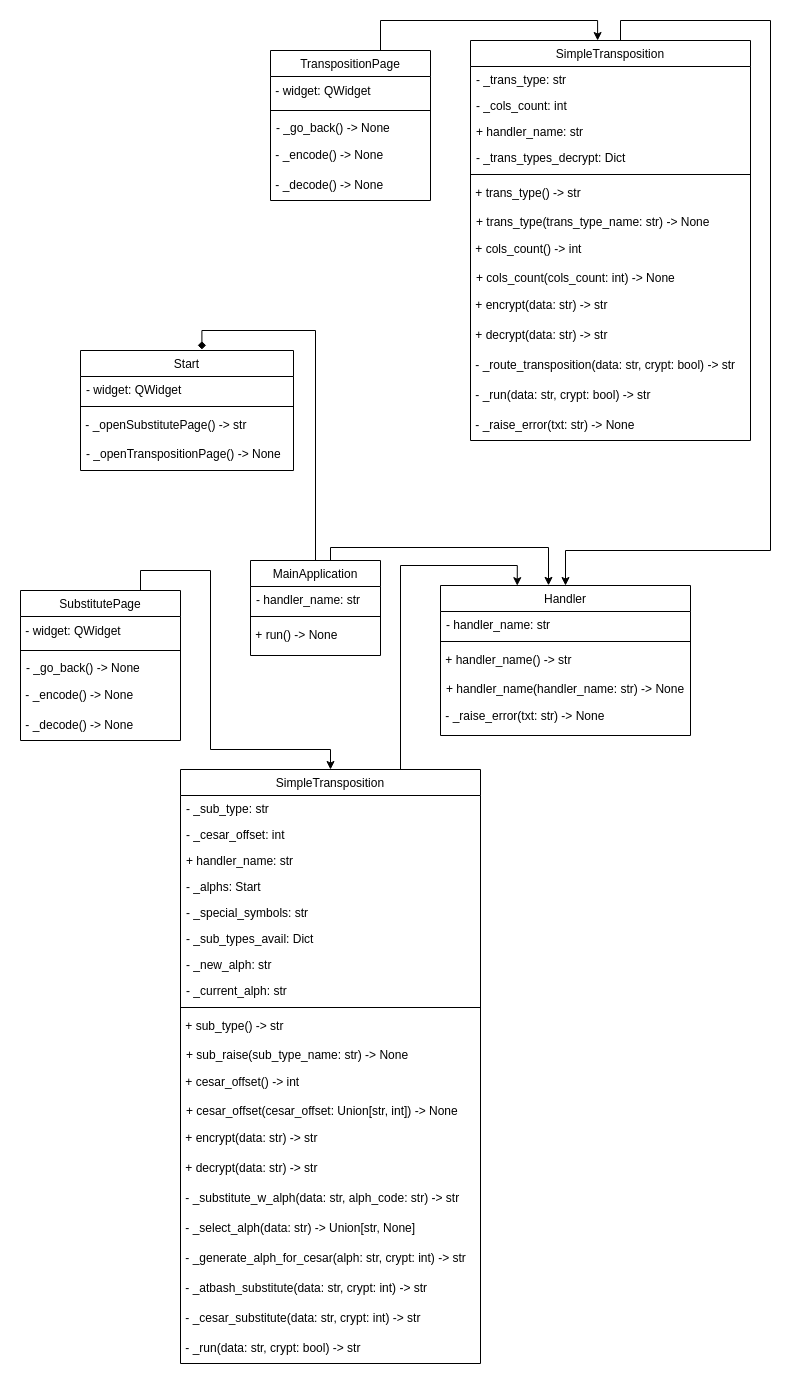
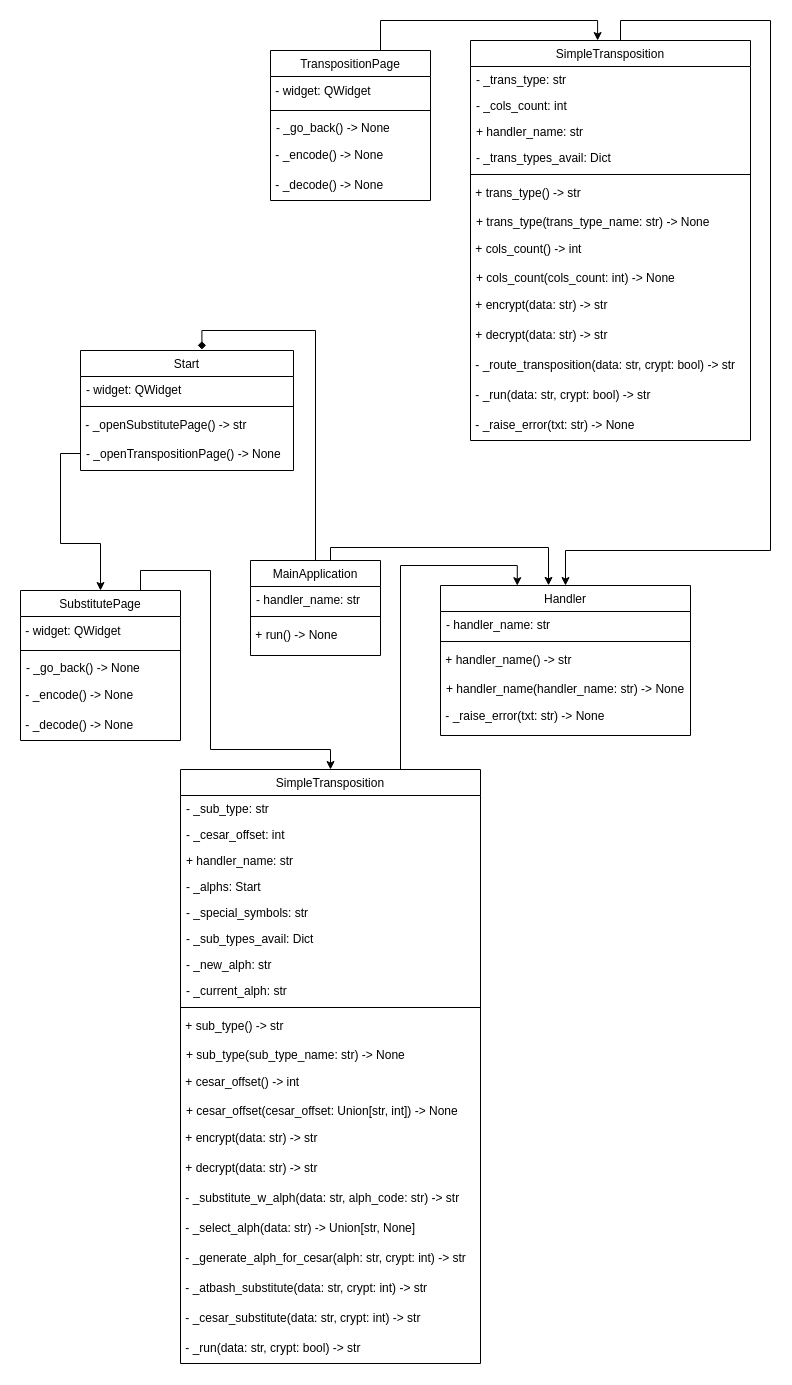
(564, 158) -> (554, 158)
none -> (61, 530)
(308, 1055) -> (306, 1055)
